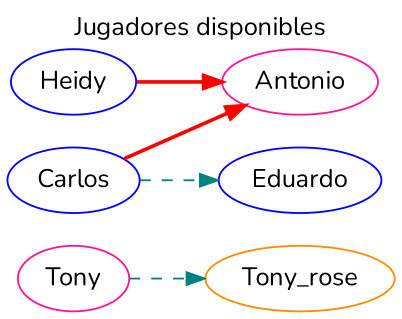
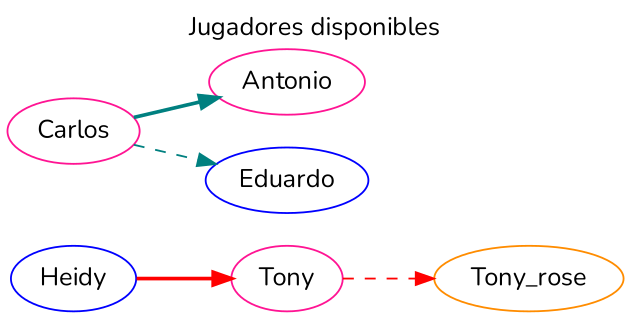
(170, 82) -> (175, 279)
(176, 136) -> (167, 110)
(74, 180) -> (74, 131)
(158, 279) -> (379, 279)
